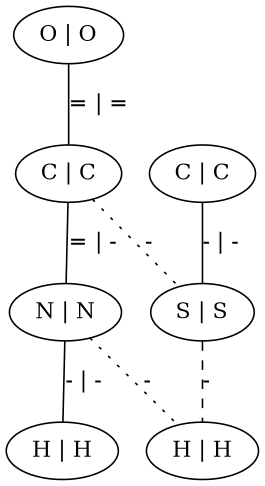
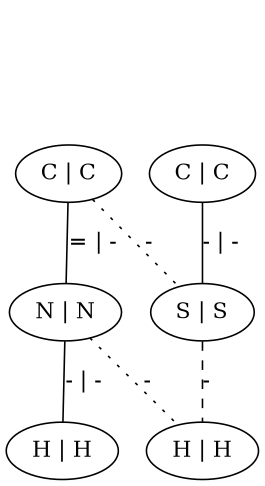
(69, 35) -> none
